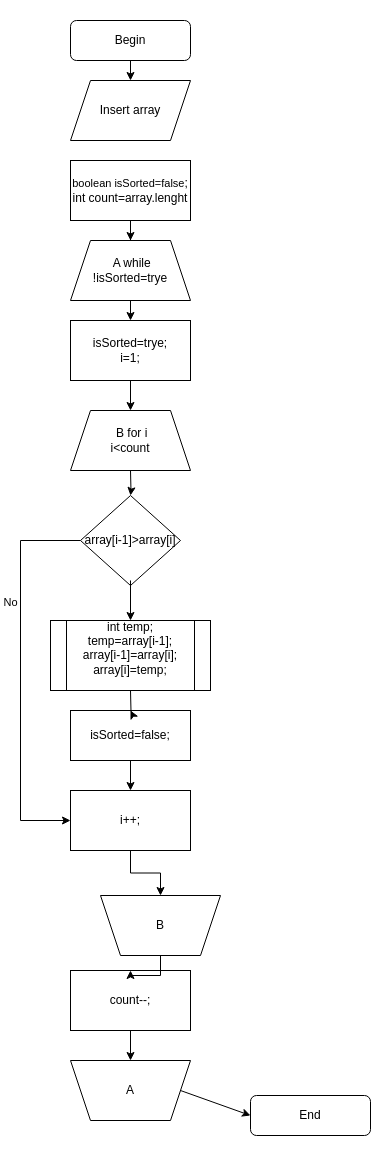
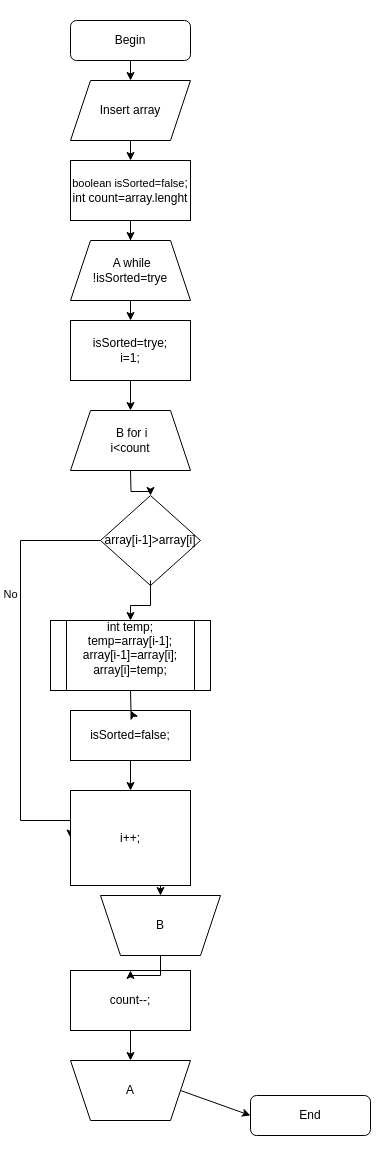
none -> (131, 147)
(131, 541) -> (151, 541)
(131, 821) -> (131, 838)
